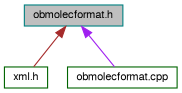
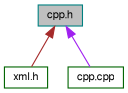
(74, 15) -> (60, 15)
(122, 77) -> (96, 77)
